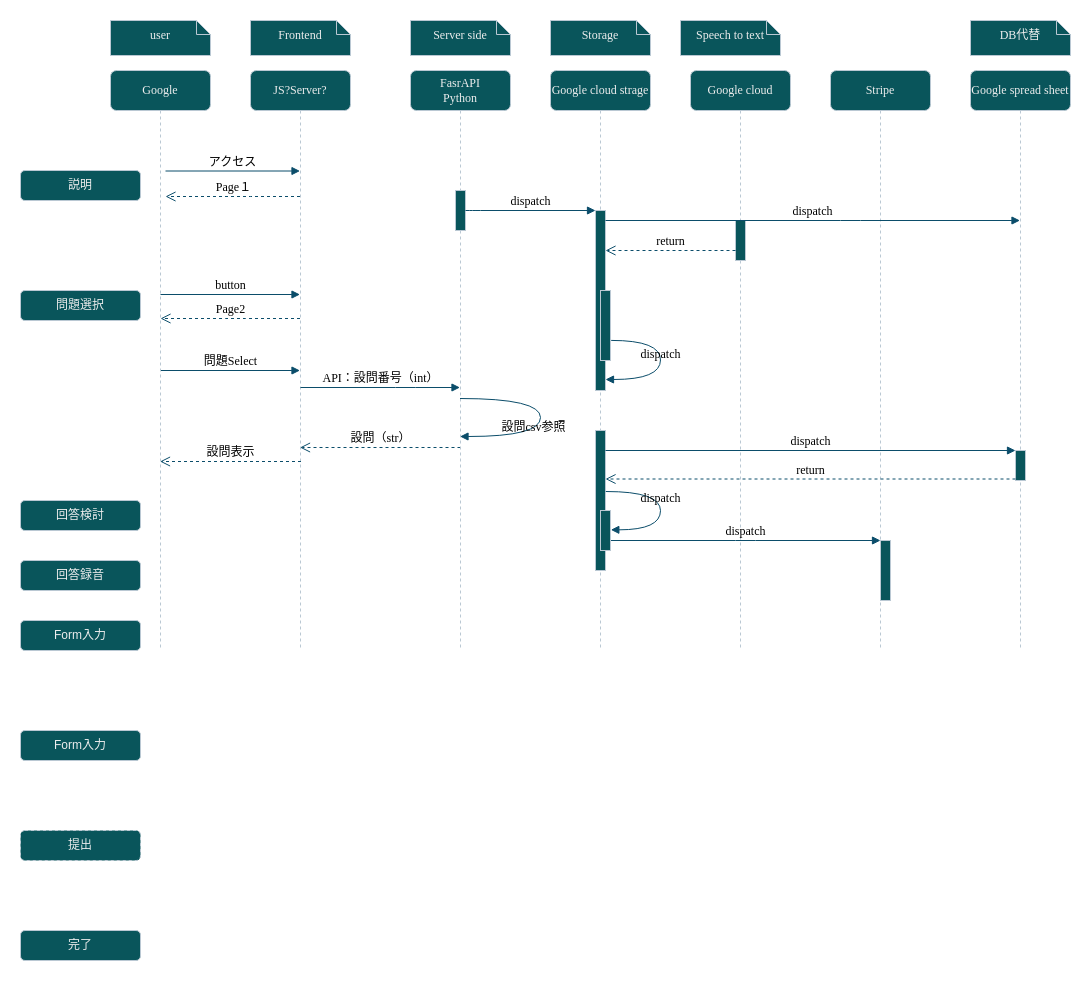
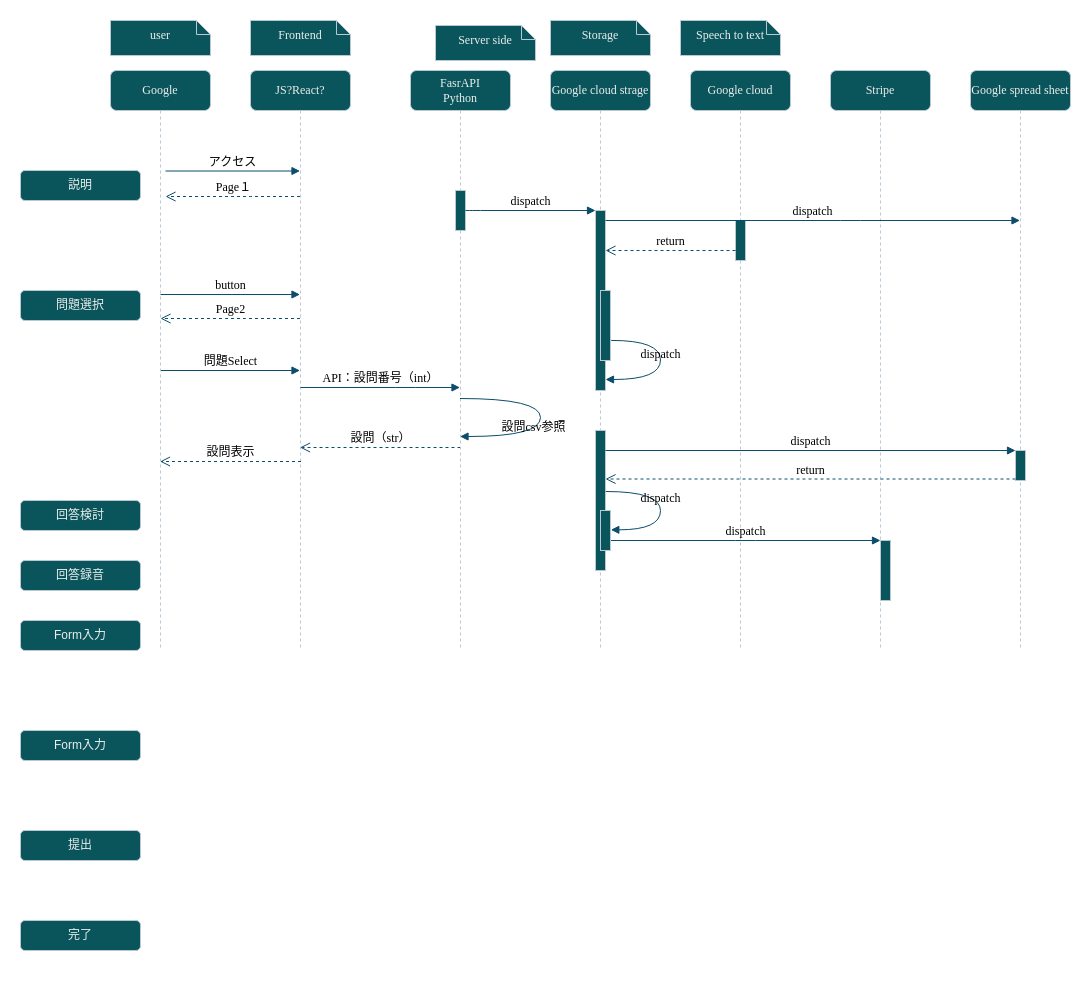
(461, 38) -> (486, 43)
(1021, 38) -> none
(301, 91) -> (301, 91)
(81, 846) -> (81, 846)
(81, 946) -> (81, 936)
